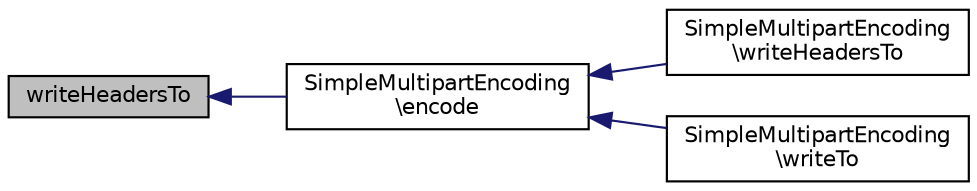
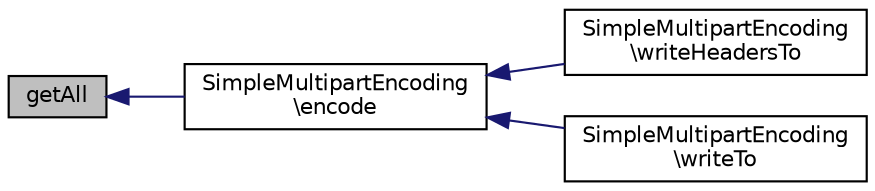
(109, 97) -> (58, 97)
